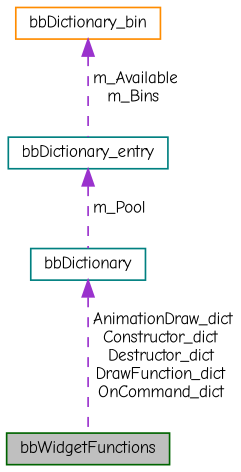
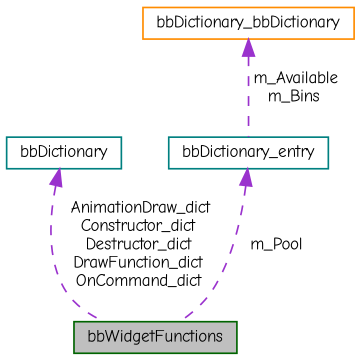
(88, 23) -> (249, 23)
(88, 217) -> (227, 261)
